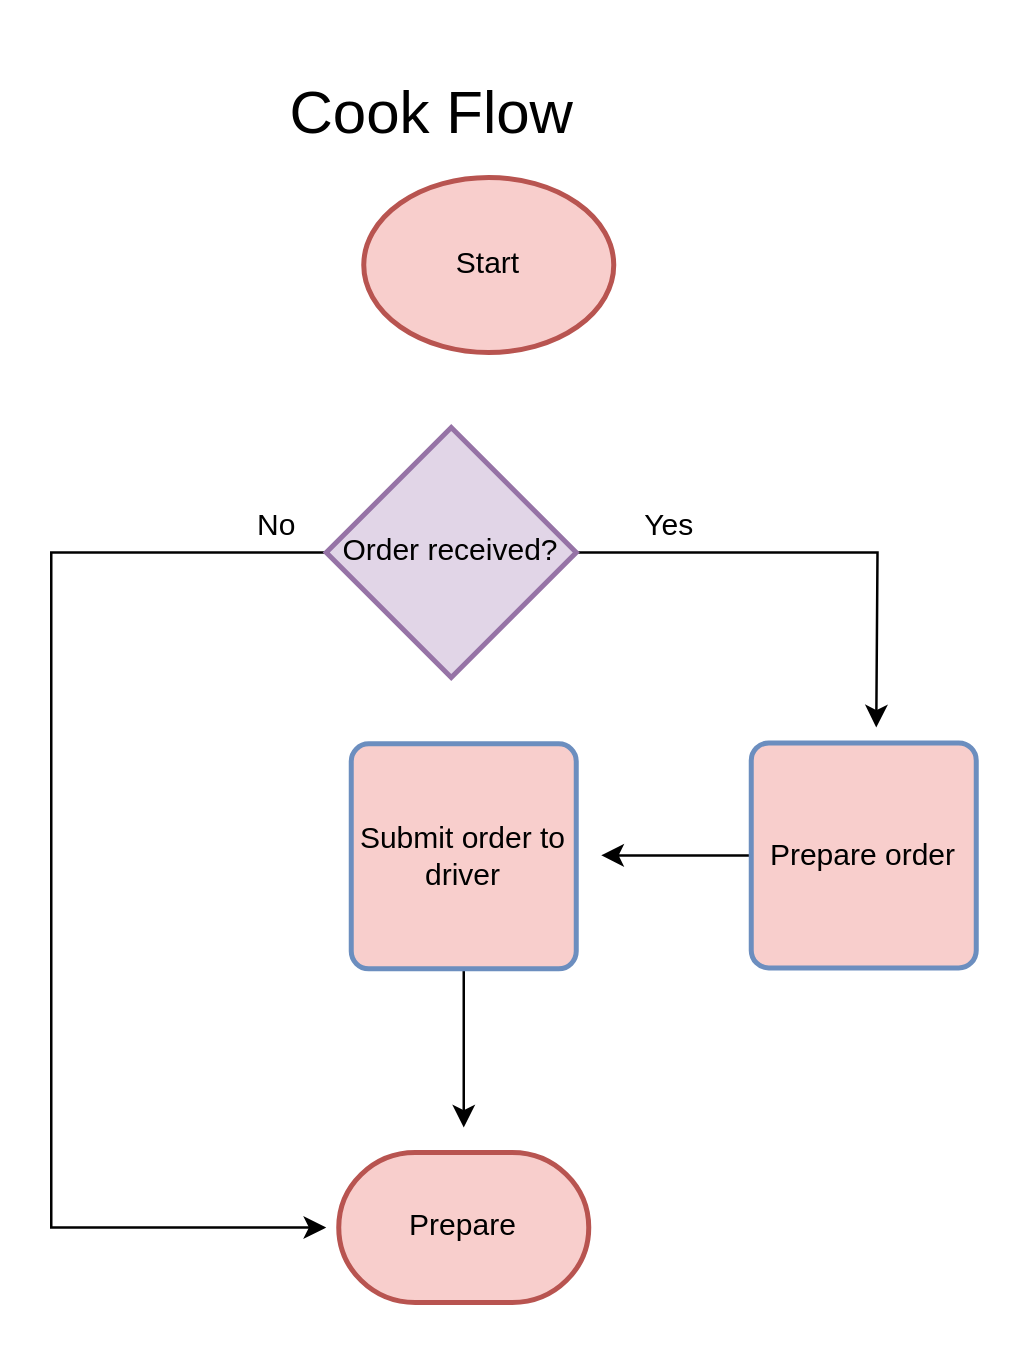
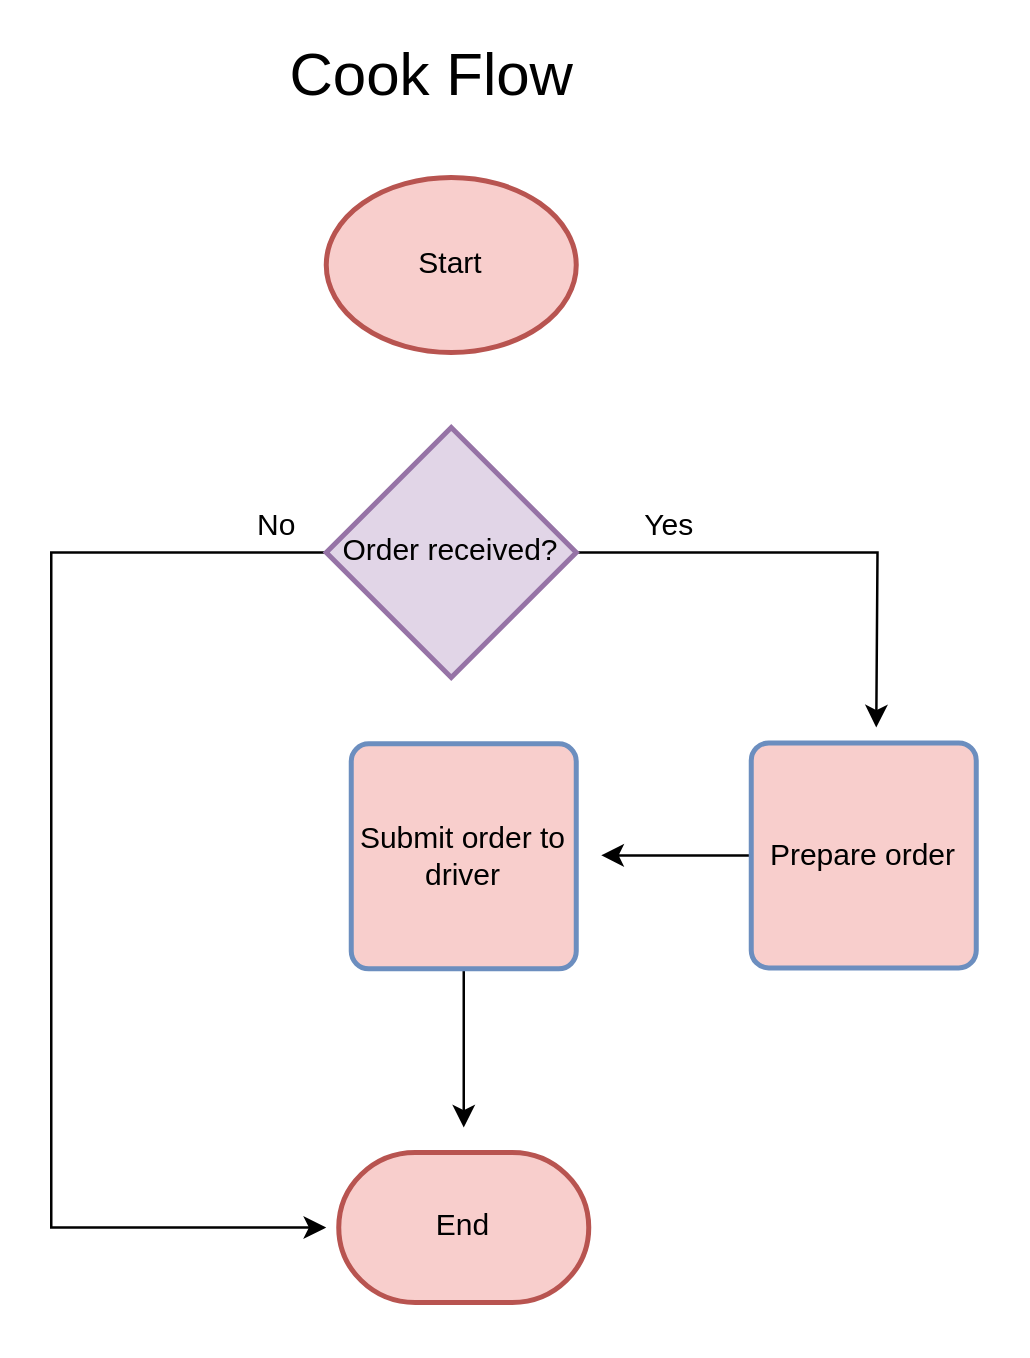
(431, 114) -> (431, 76)
(489, 265) -> (451, 265)
(464, 1226) -> (464, 1226)
